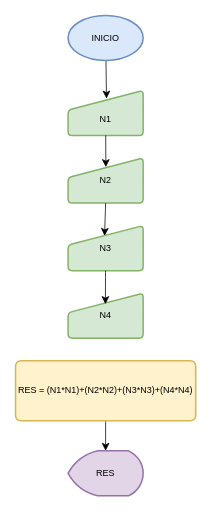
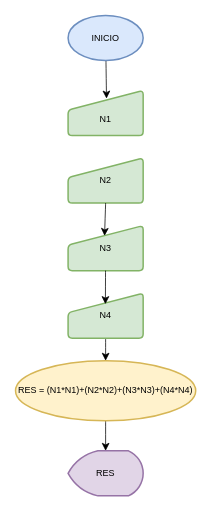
(106, 148) -> none
none -> (105, 345)
(105, 390) -> (105, 390)
